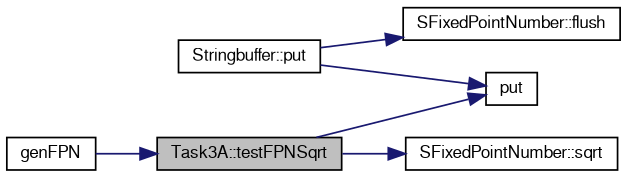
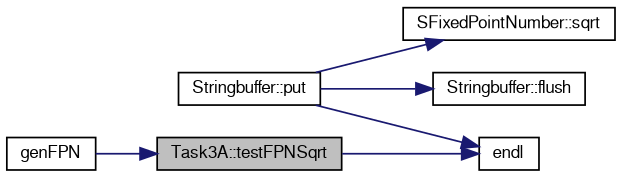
(512, 24) -> (509, 89)
(512, 89) -> (509, 154)
(365, 154) -> (371, 58)
